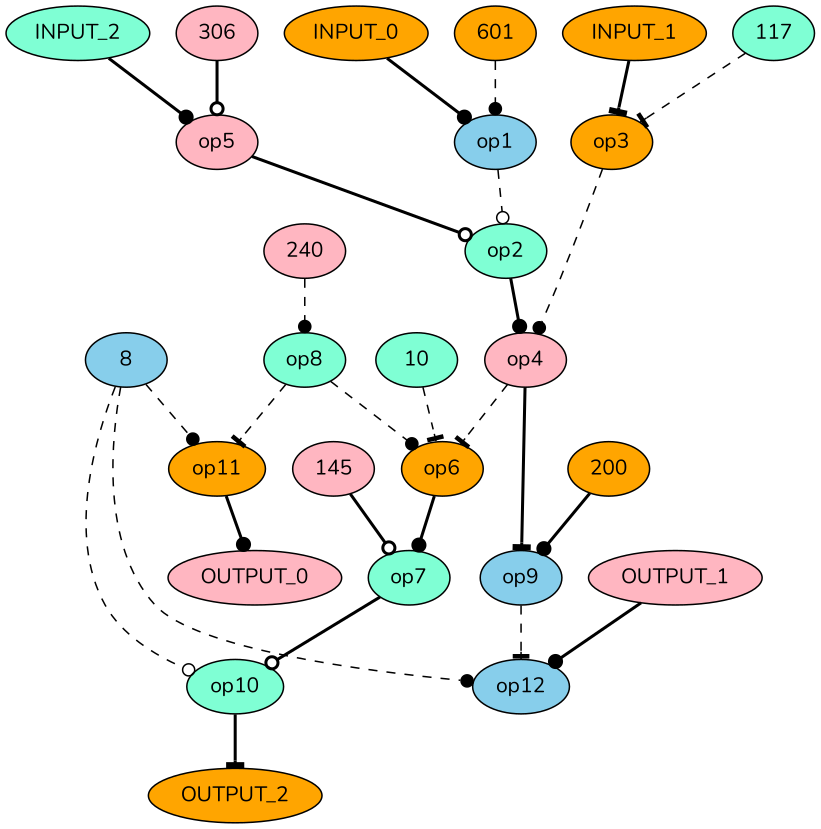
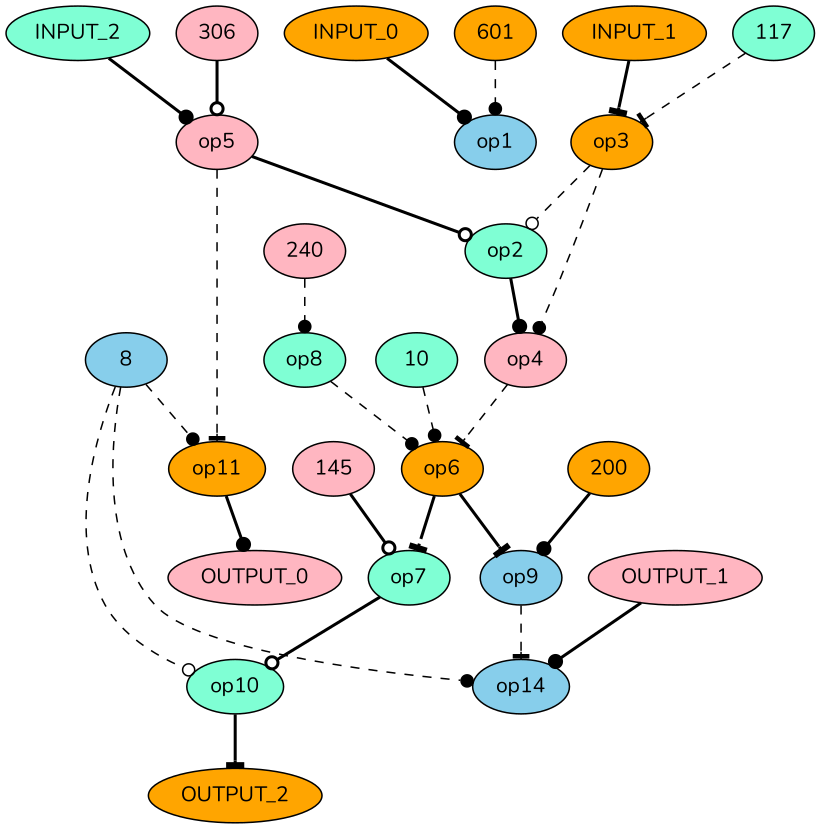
(500, 191) -> (563, 192)
(428, 408) -> (428, 408)
(264, 411) -> (217, 302)
(523, 465) -> (479, 520)
(428, 517) -> (428, 517)
(521, 687) -> (521, 687)
